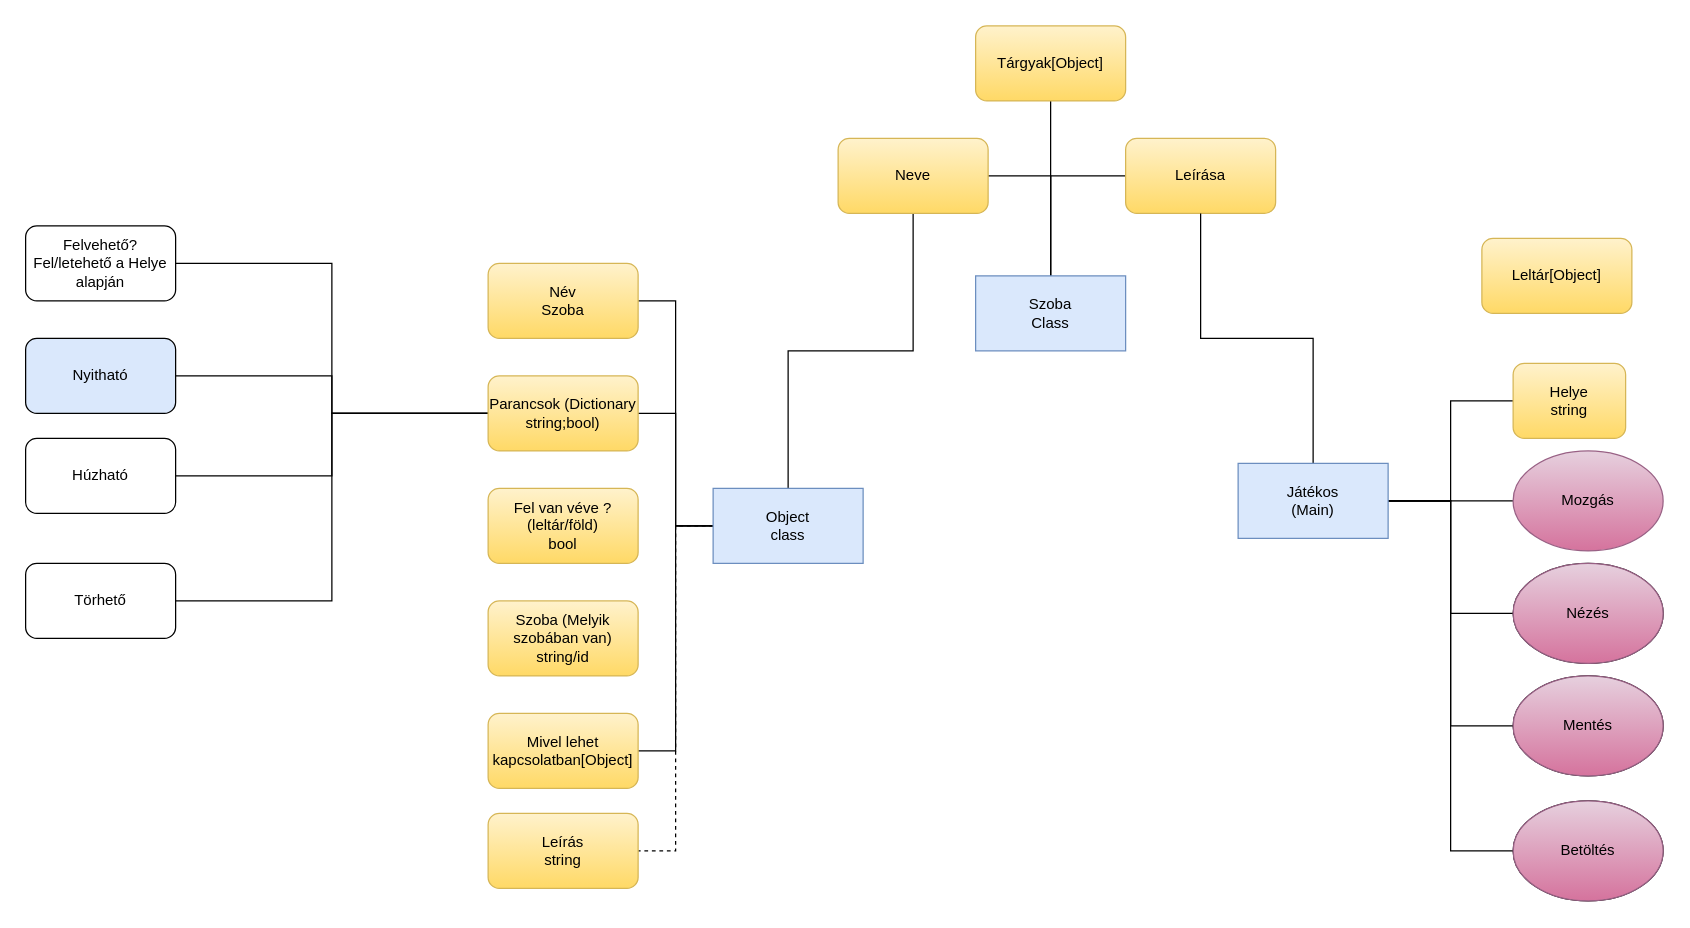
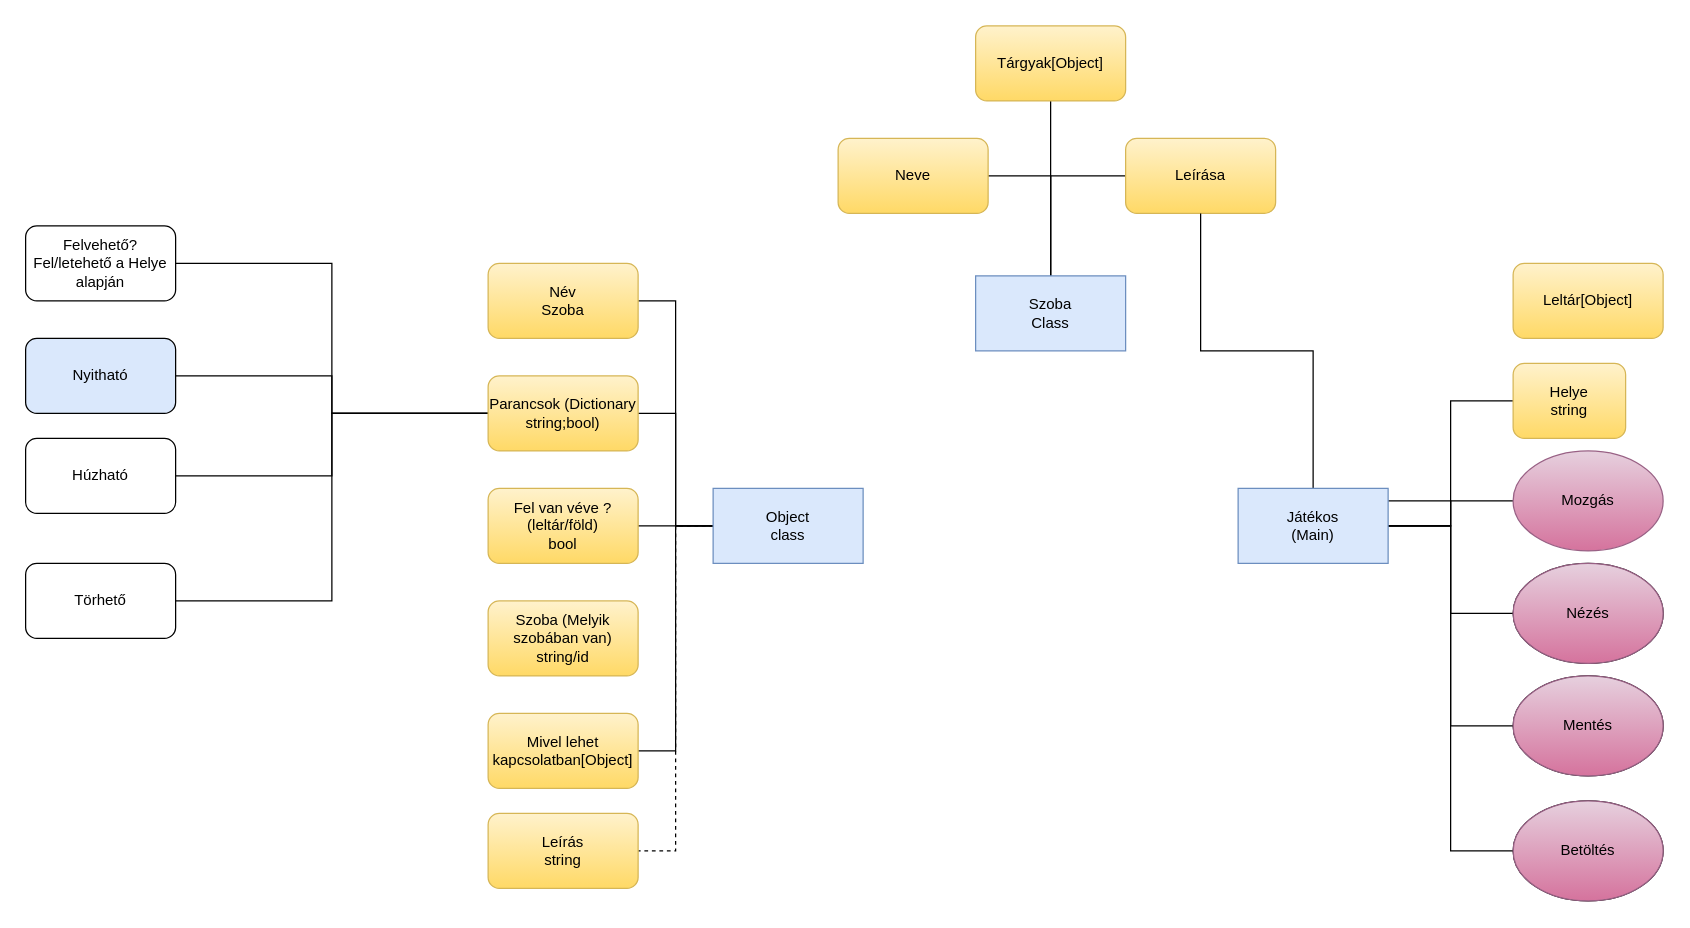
(1557, 276) -> (1588, 301)
(850, 351) -> (656, 526)
(1313, 501) -> (1313, 526)
